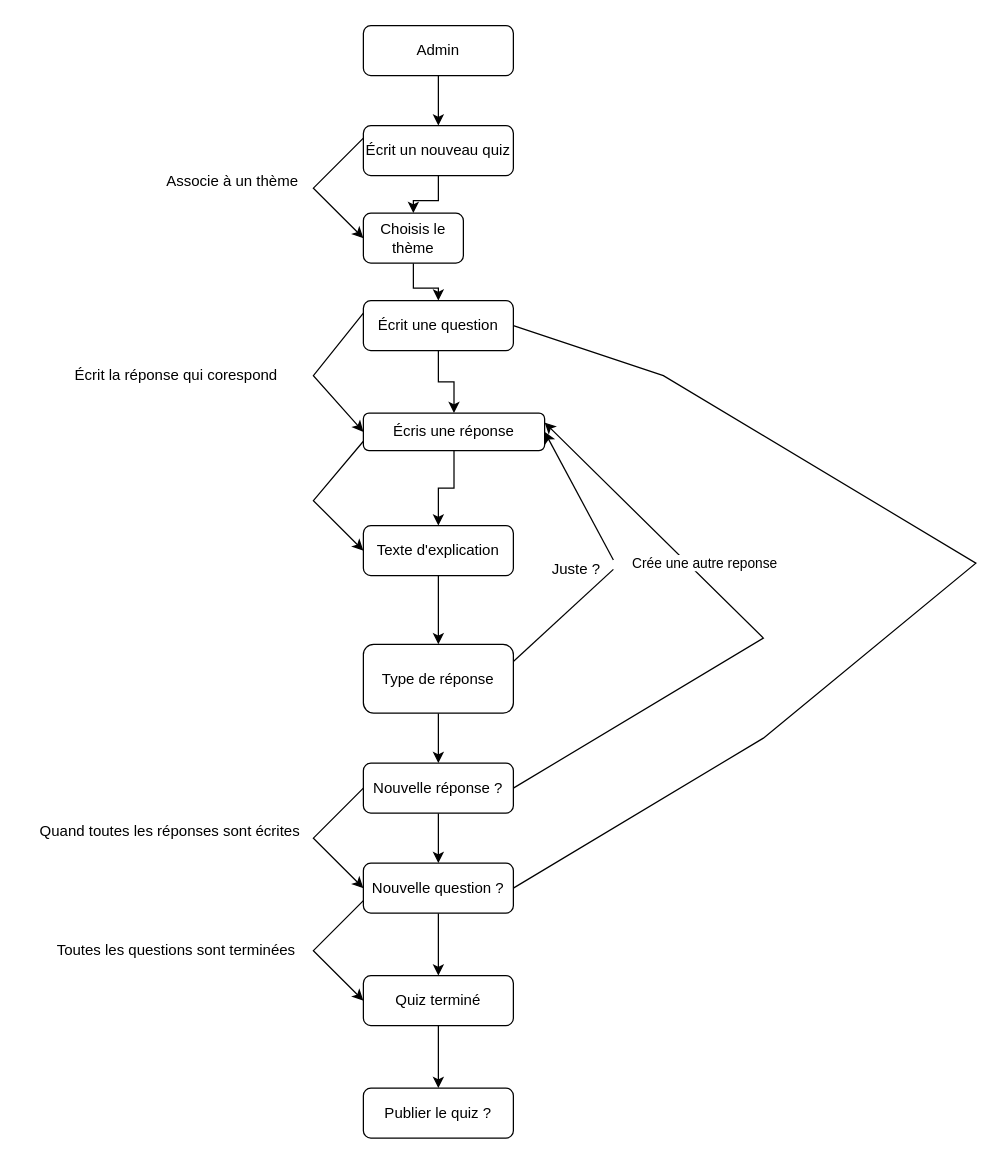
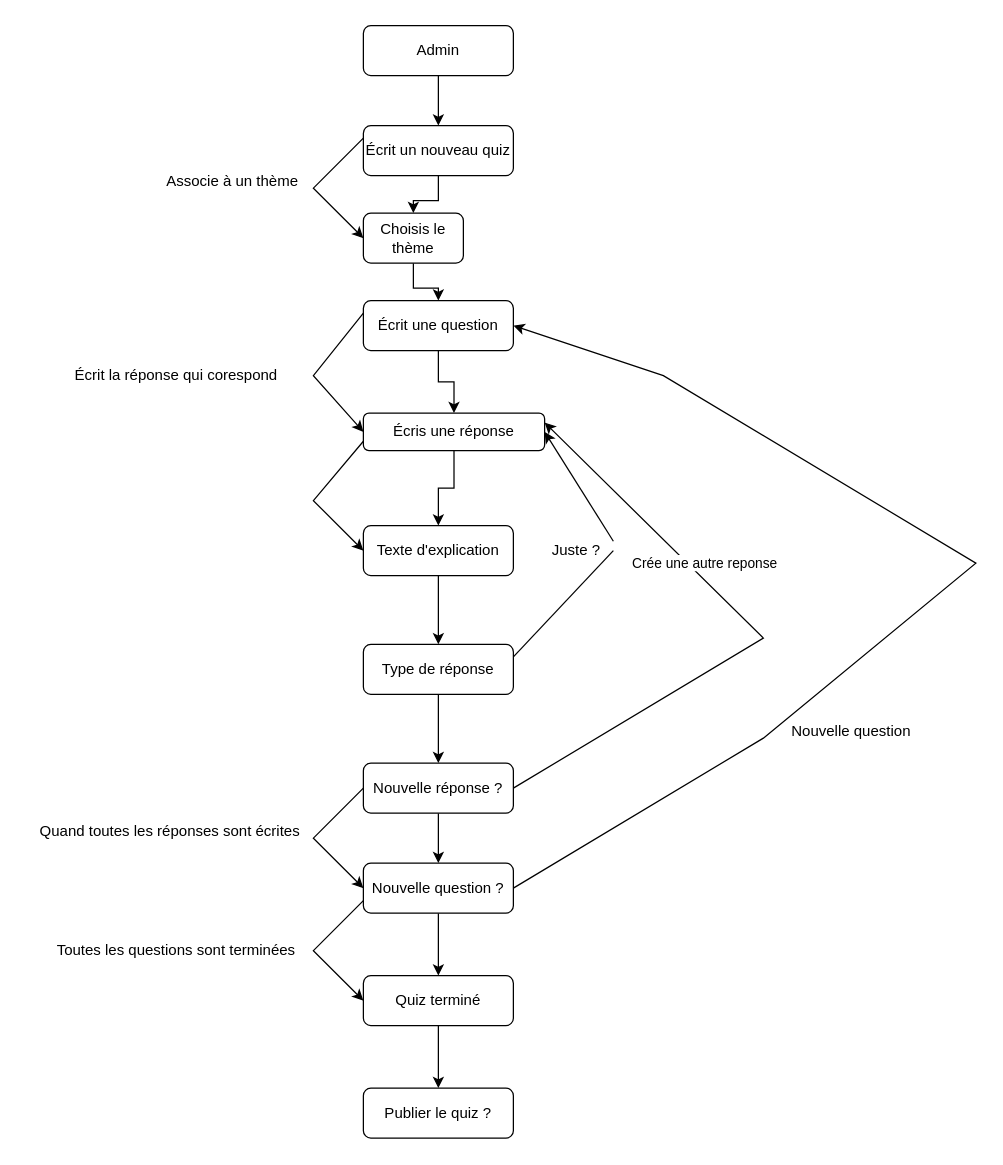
(518, 327) -> (522, 328)
(576, 569) -> (576, 551)
(438, 679) -> (438, 669)
none -> (851, 732)
